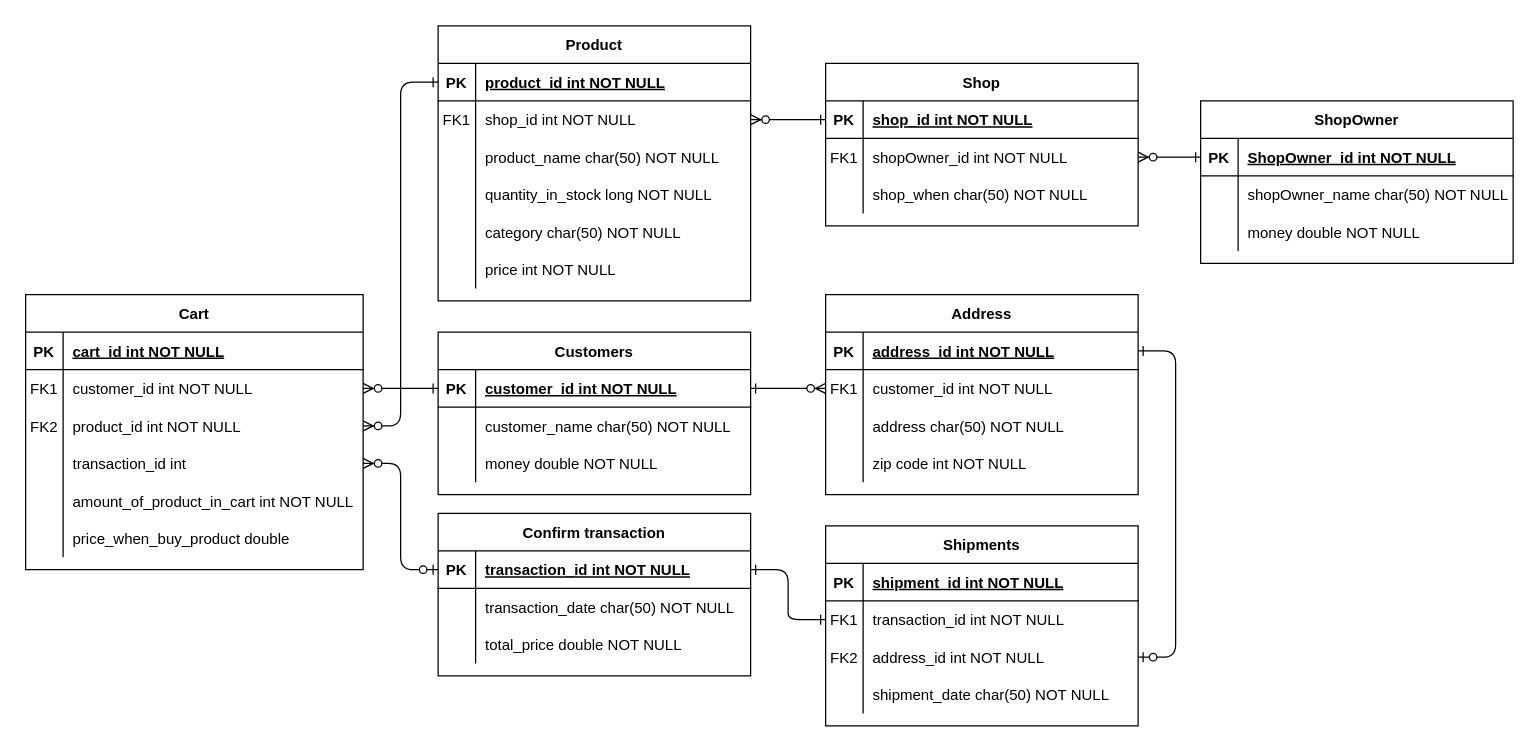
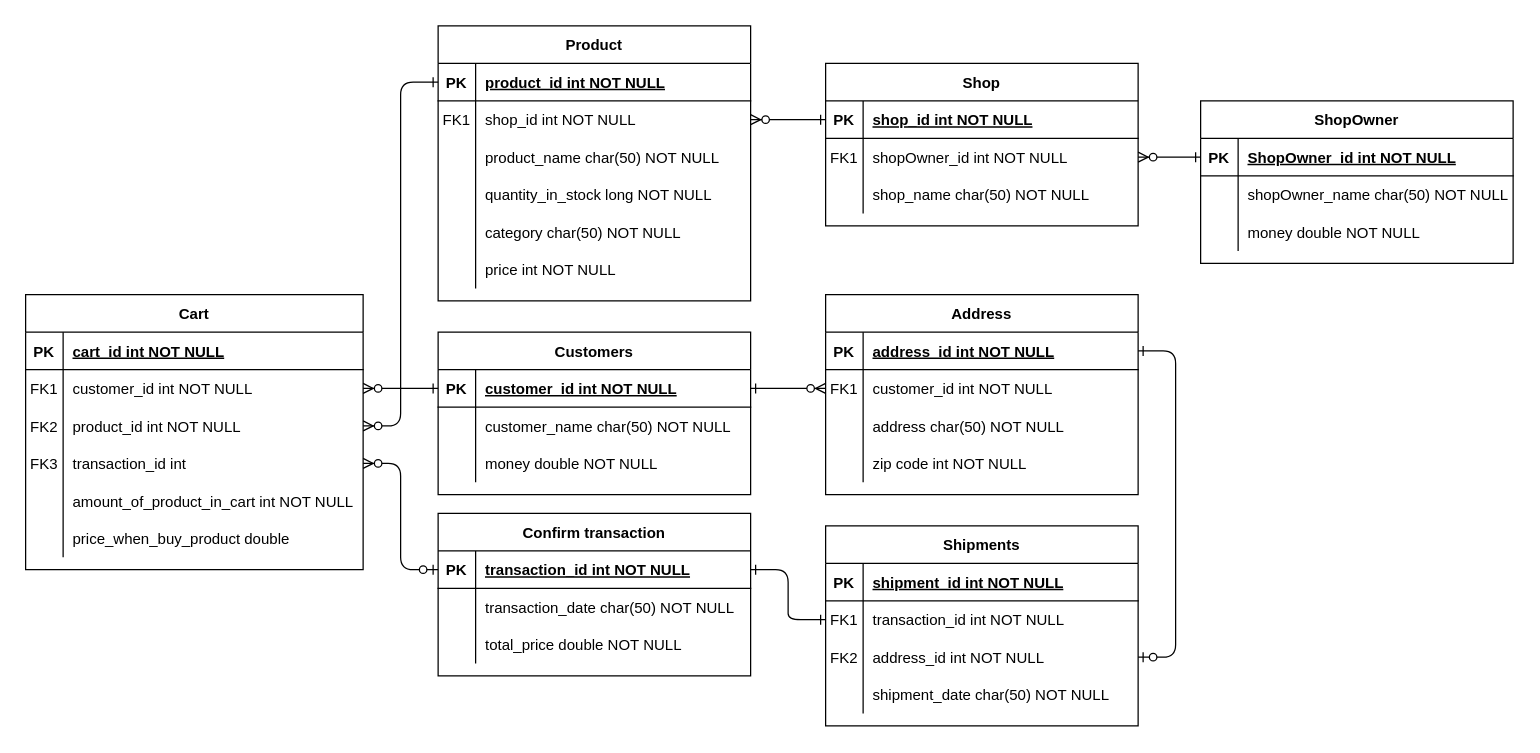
(980, 195) -> (980, 195)
none -> (44, 463)
